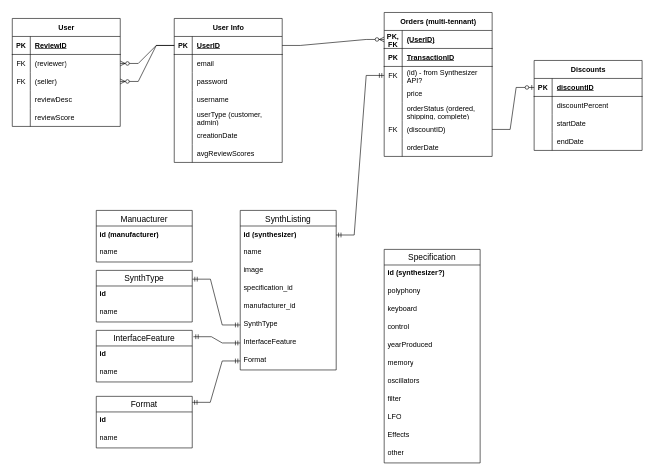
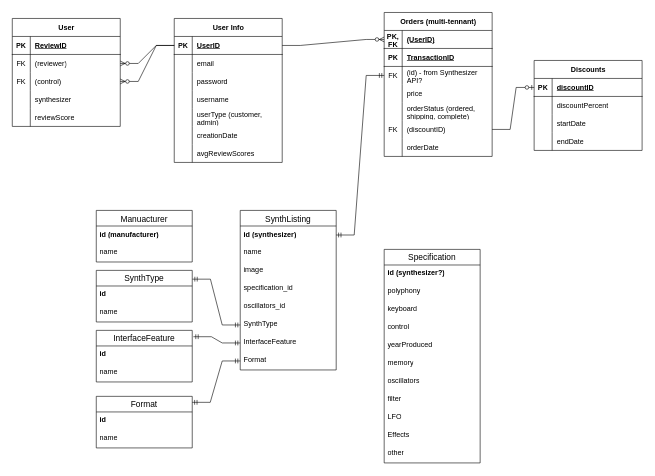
(49, 81) -> (52, 81)
(54, 99) -> (56, 99)
(273, 306) -> (268, 306)
